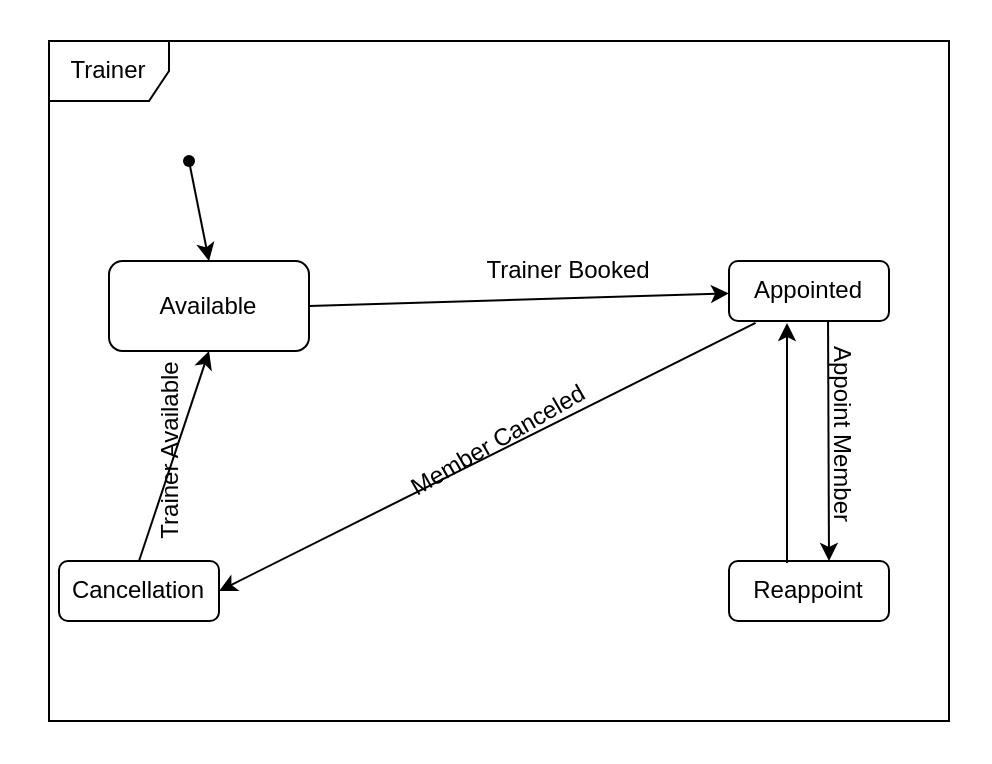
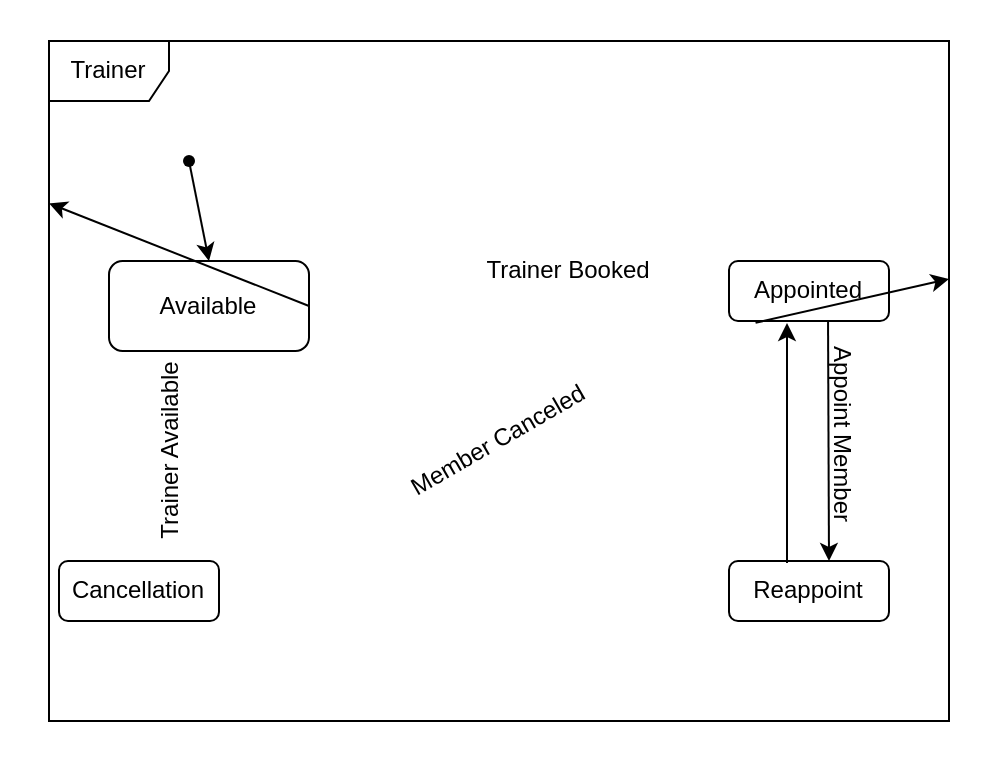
(512, 300) -> (185, 257)
(493, 454) -> (846, 302)
(172, 462) -> none
